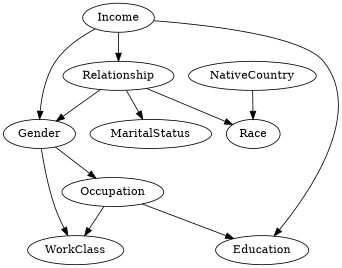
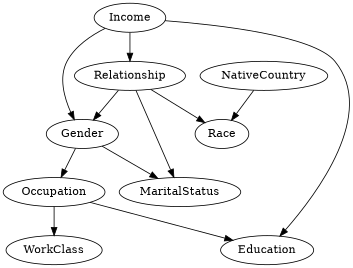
(50, 189) -> (126, 160)
